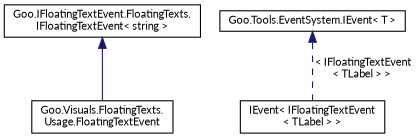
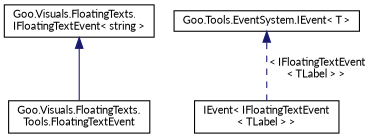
(102, 21) -> (79, 21)
(102, 117) -> (79, 117)
